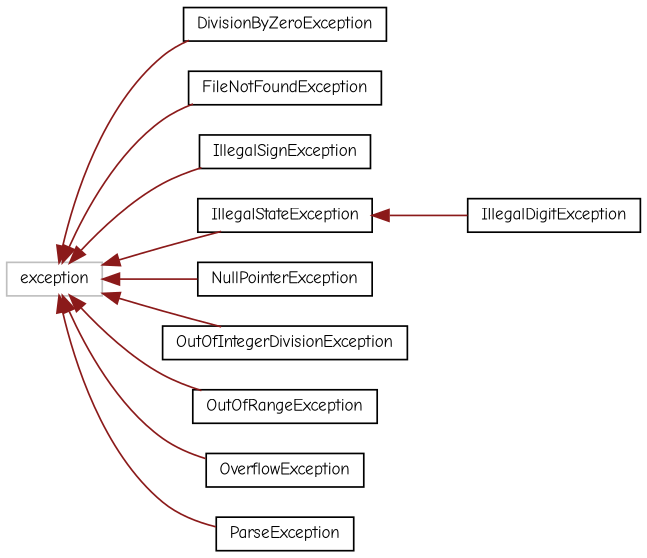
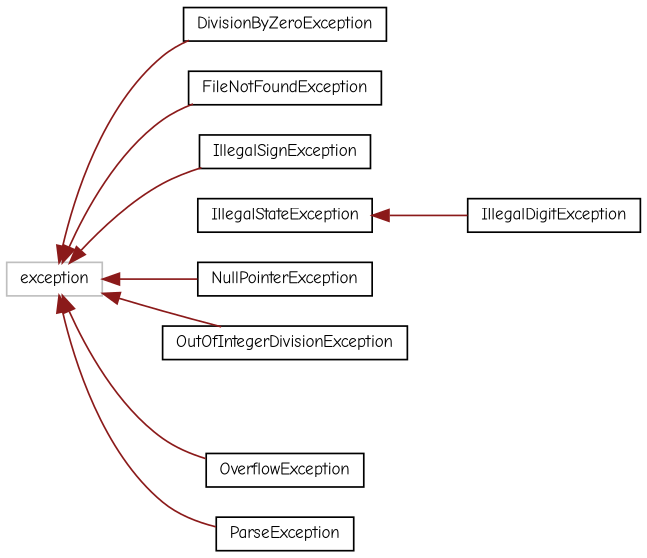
(170, 245) -> none
(285, 407) -> none
